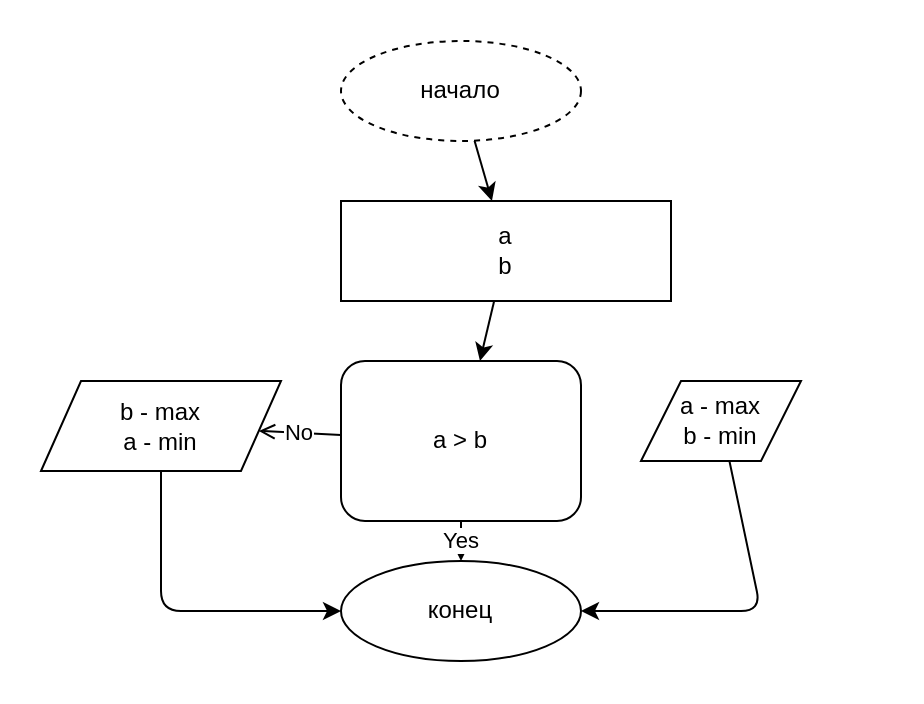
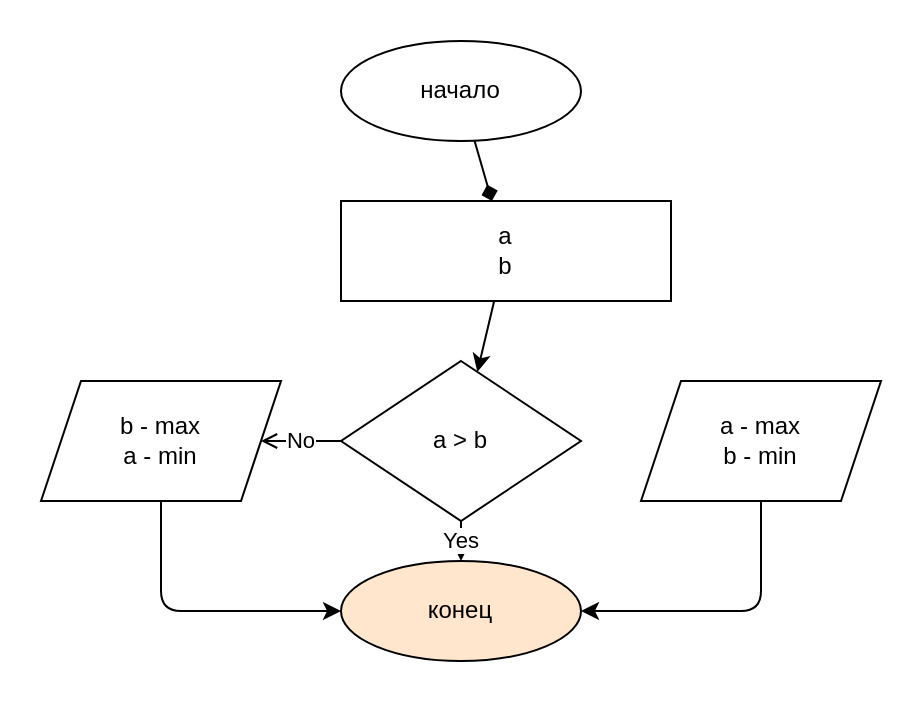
(461, 91) -> (461, 91)
(488, 186) -> (487, 185)
(721, 421) -> (761, 441)
(161, 426) -> (161, 441)
(461, 441) -> (461, 441)
(461, 611) -> (461, 611)
